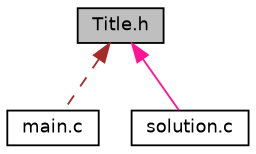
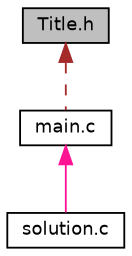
(161, 84) -> (66, 189)
